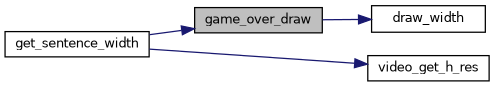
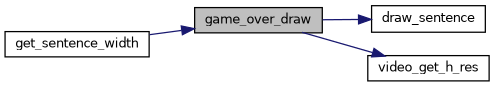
(428, 19) -> (428, 19)
(252, 56) -> (337, 42)
